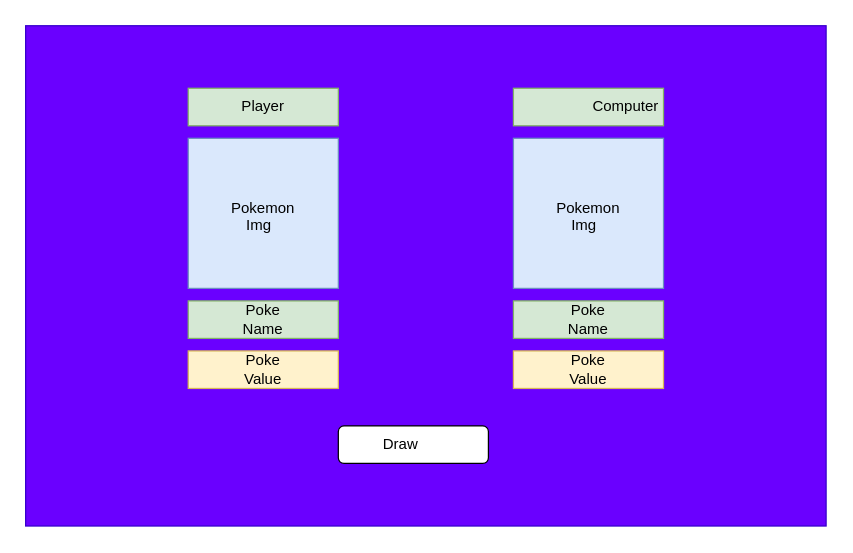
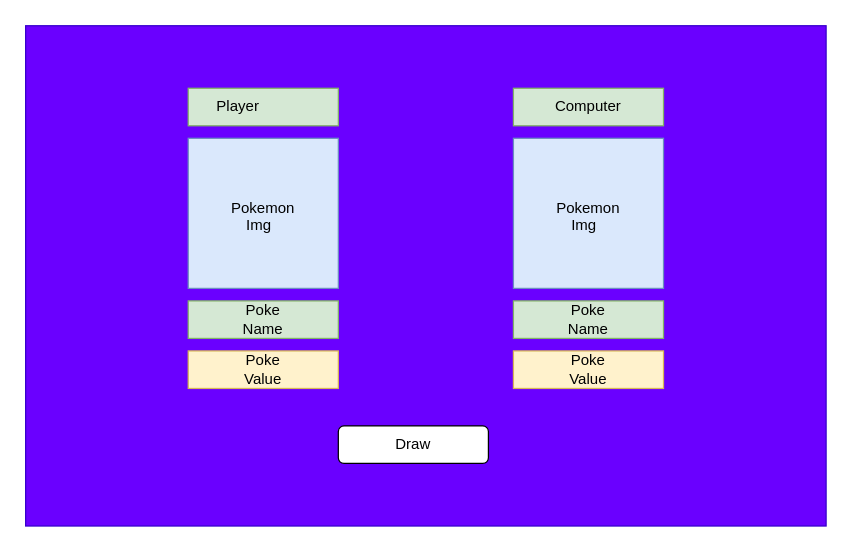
(263, 107) -> (238, 107)
(626, 107) -> (588, 107)
(401, 444) -> (413, 444)
